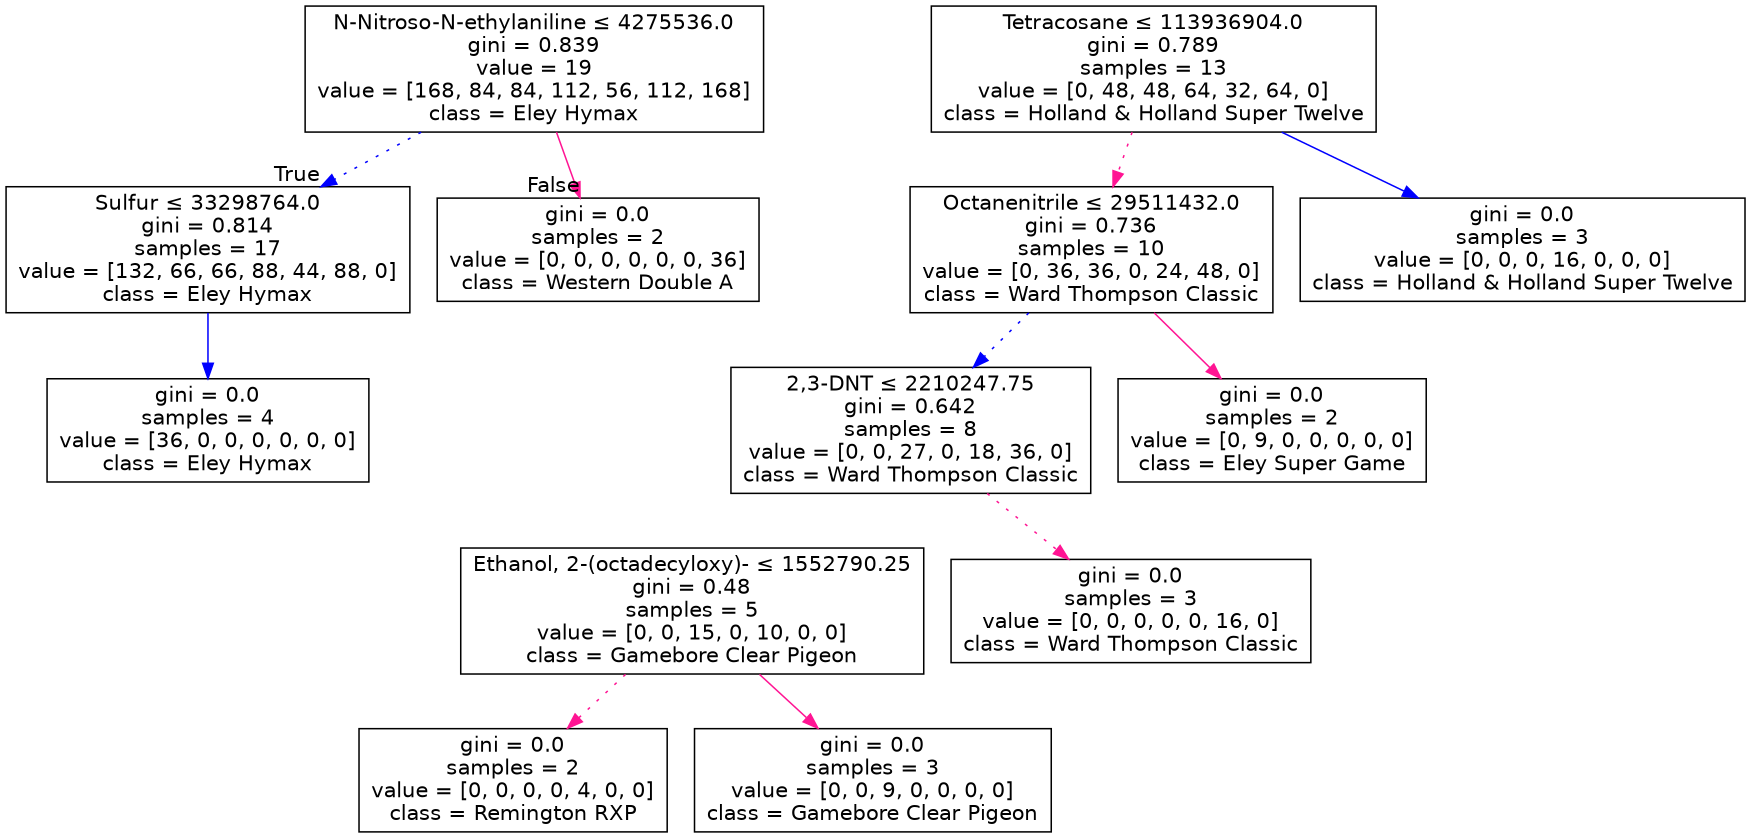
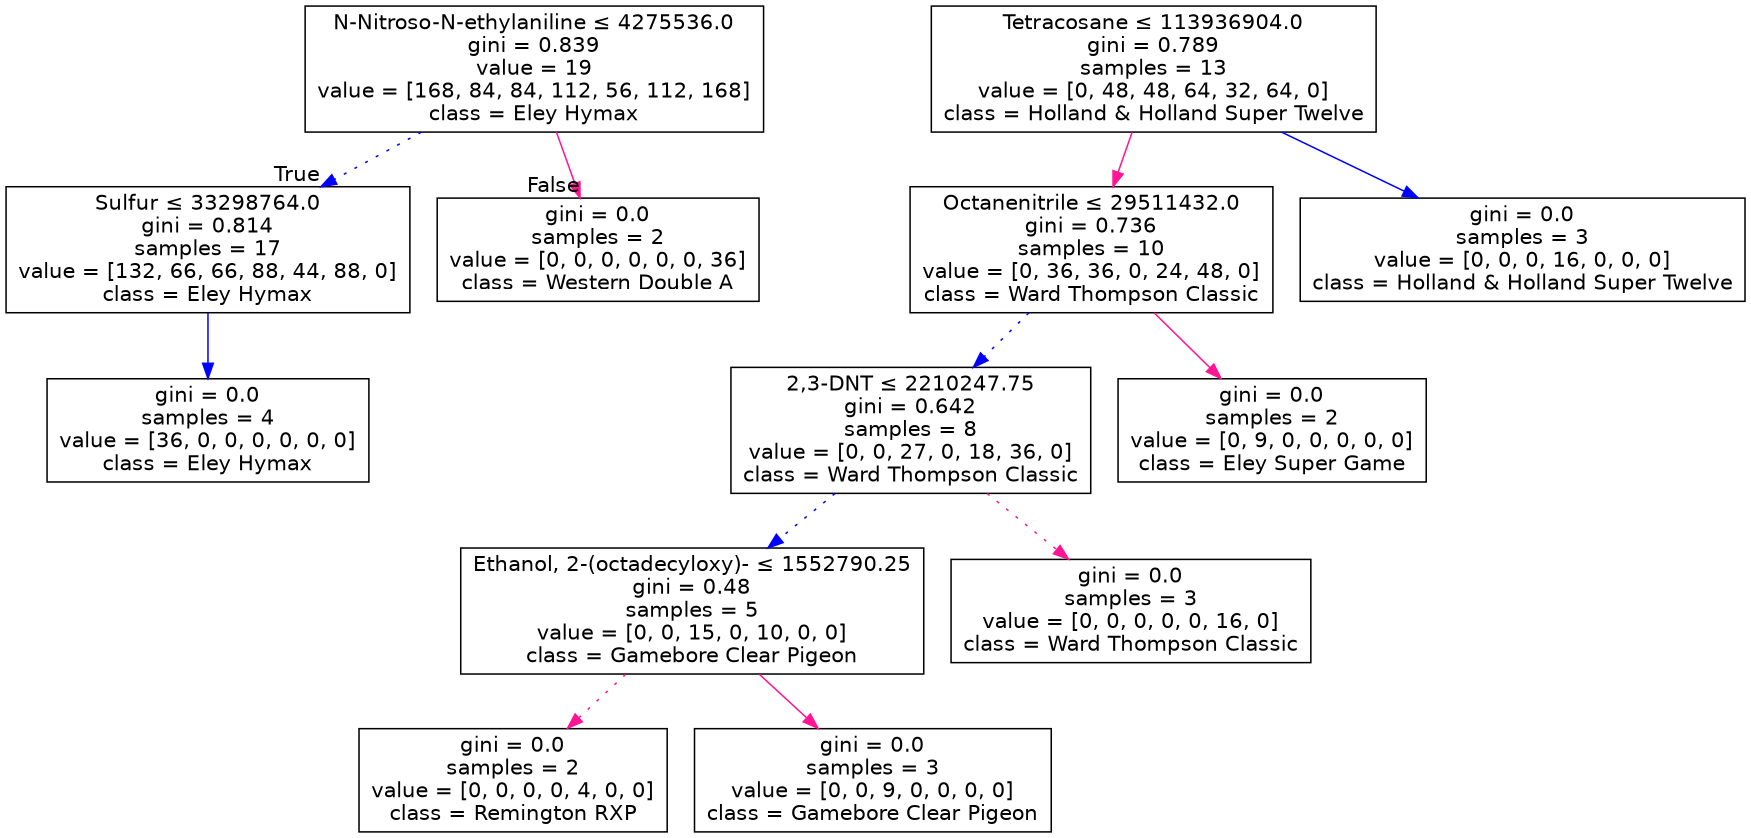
(1125, 152) -> (1125, 152)
none -> (807, 516)
